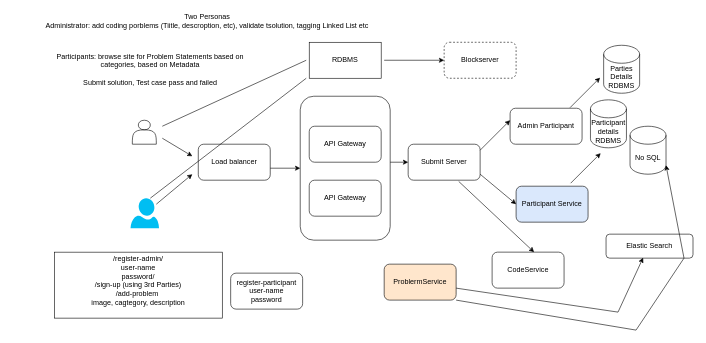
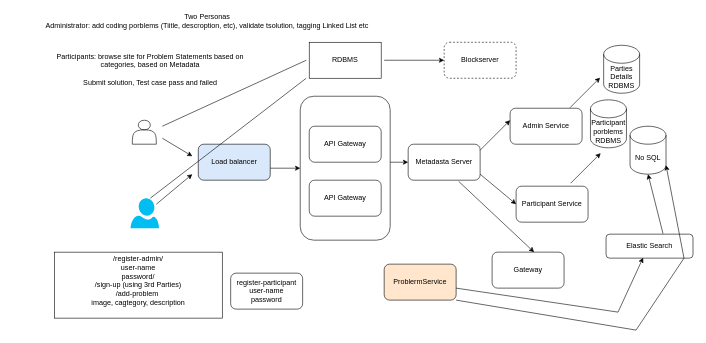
(546, 126) -> (546, 126)
(609, 132) -> (609, 132)
(234, 162) -> (234, 162)
(444, 162) -> (444, 162)
(552, 204) -> (552, 204)
none -> (656, 205)
(528, 270) -> (528, 270)
